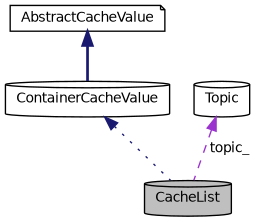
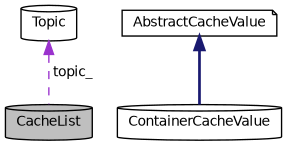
(142, 153) -> none
